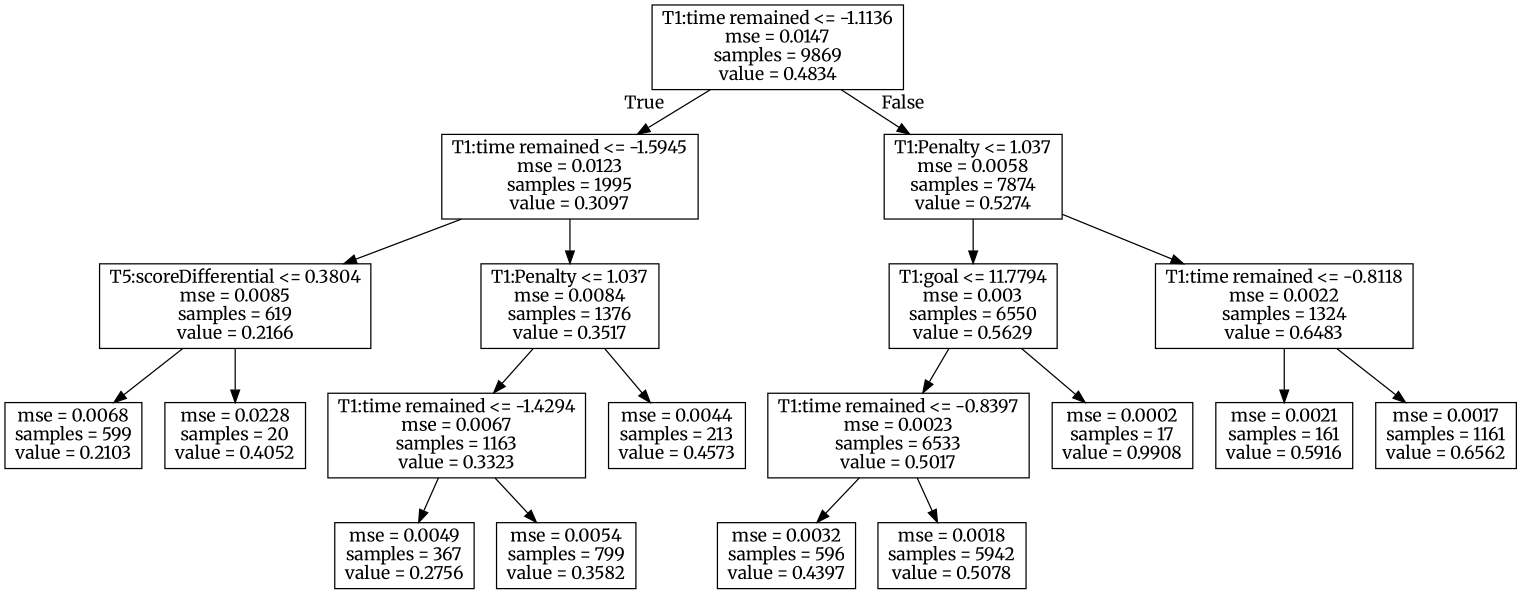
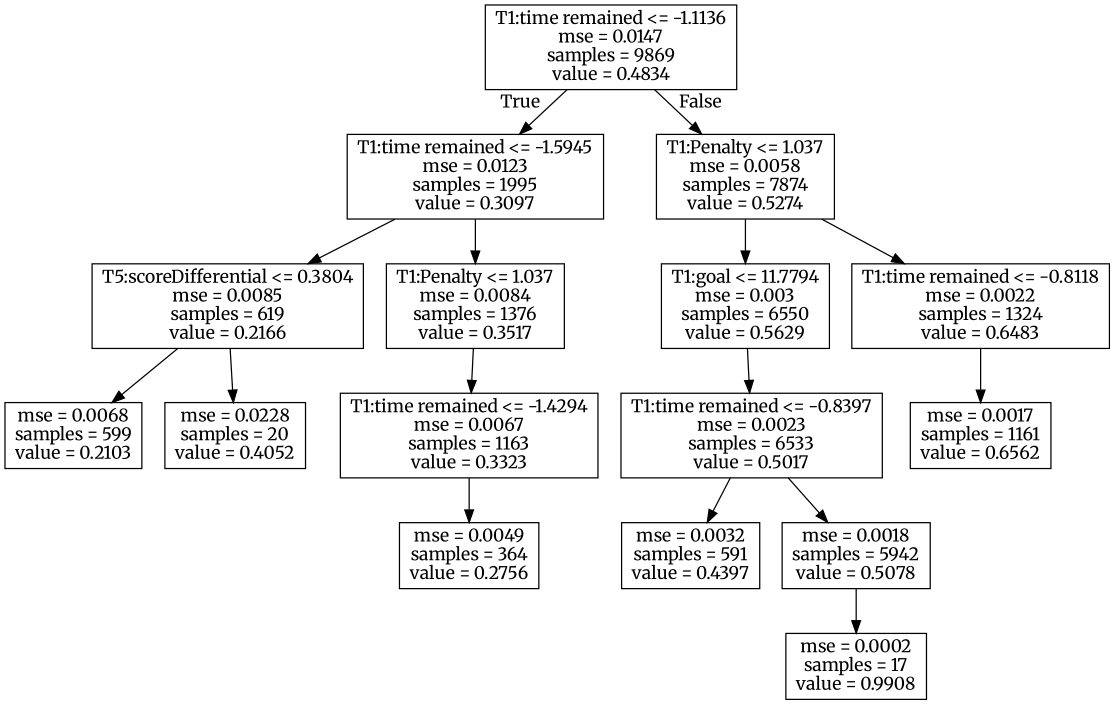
(1048, 371) -> (856, 605)
(677, 436) -> none
(1284, 436) -> none
(404, 556) -> (469, 556)
(566, 556) -> none
(786, 556) -> (691, 556)
